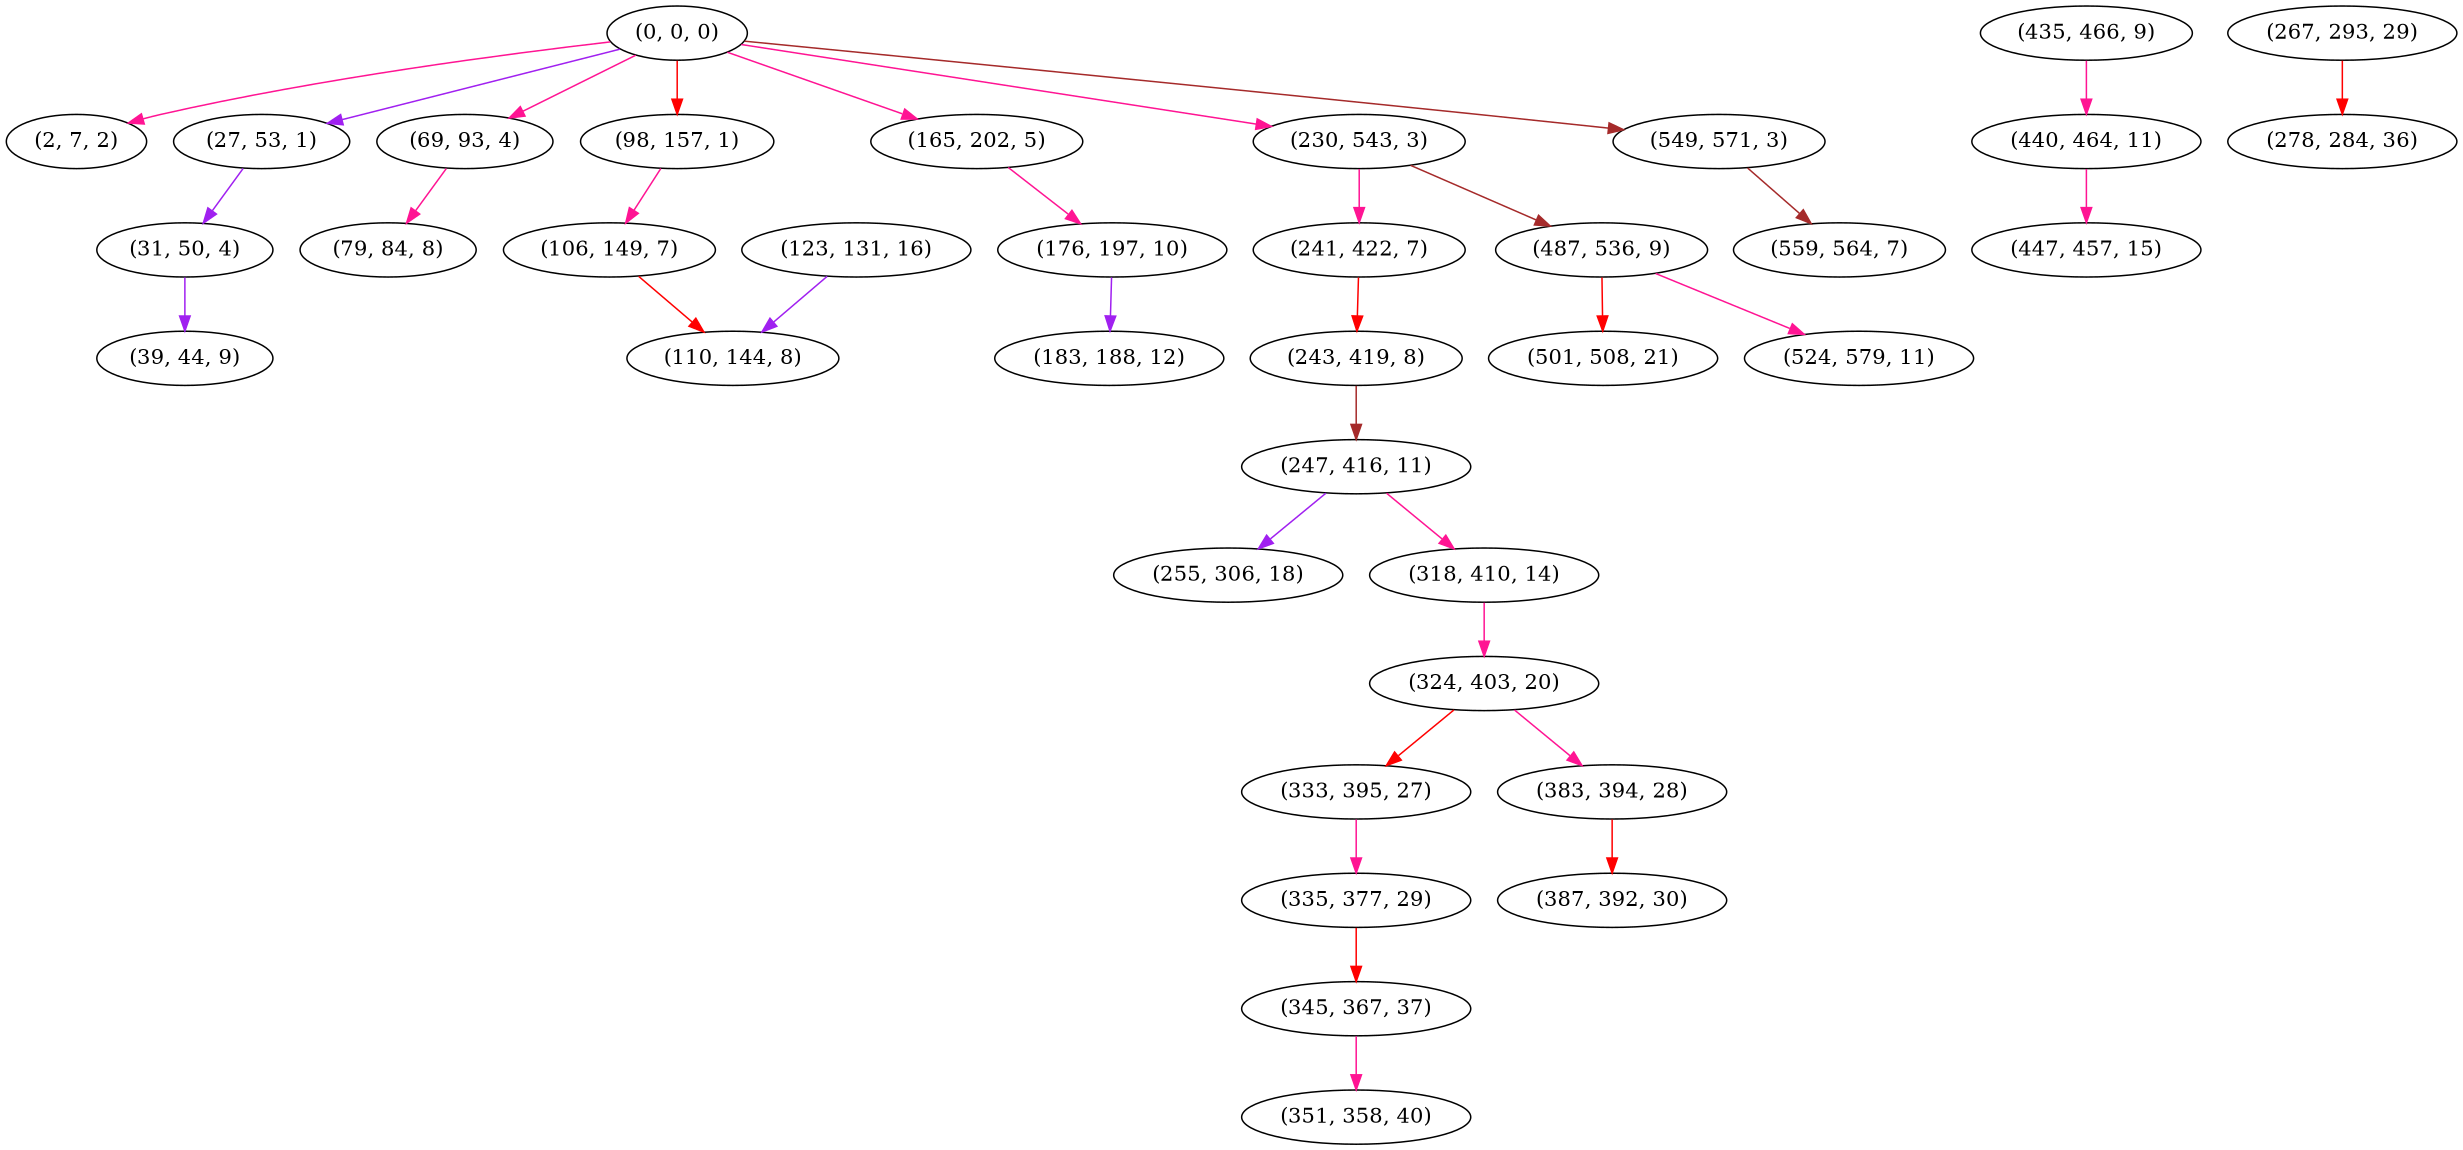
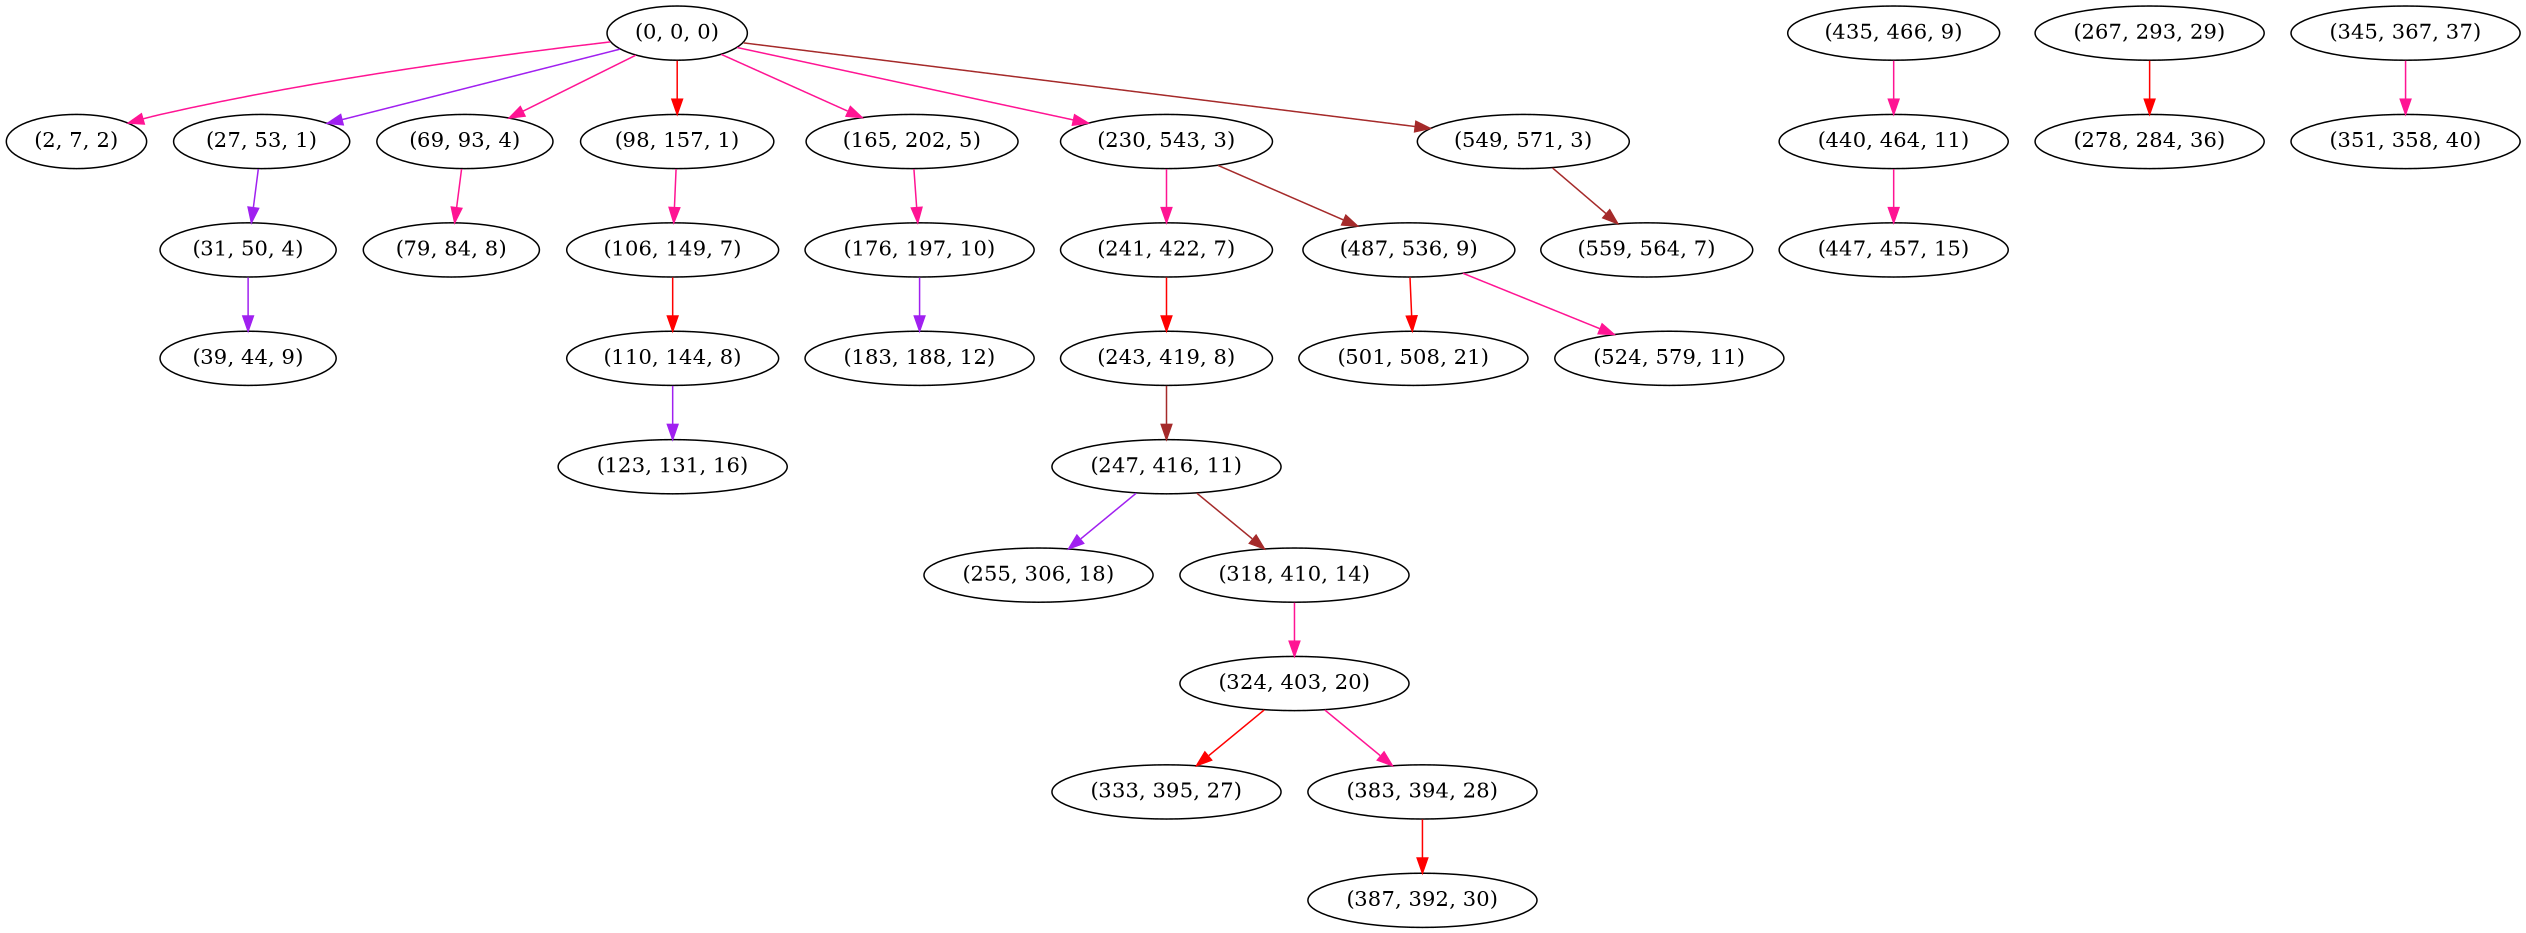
(800, 299) -> (673, 405)
(1414, 516) -> (1225, 516)
(1356, 900) -> none
